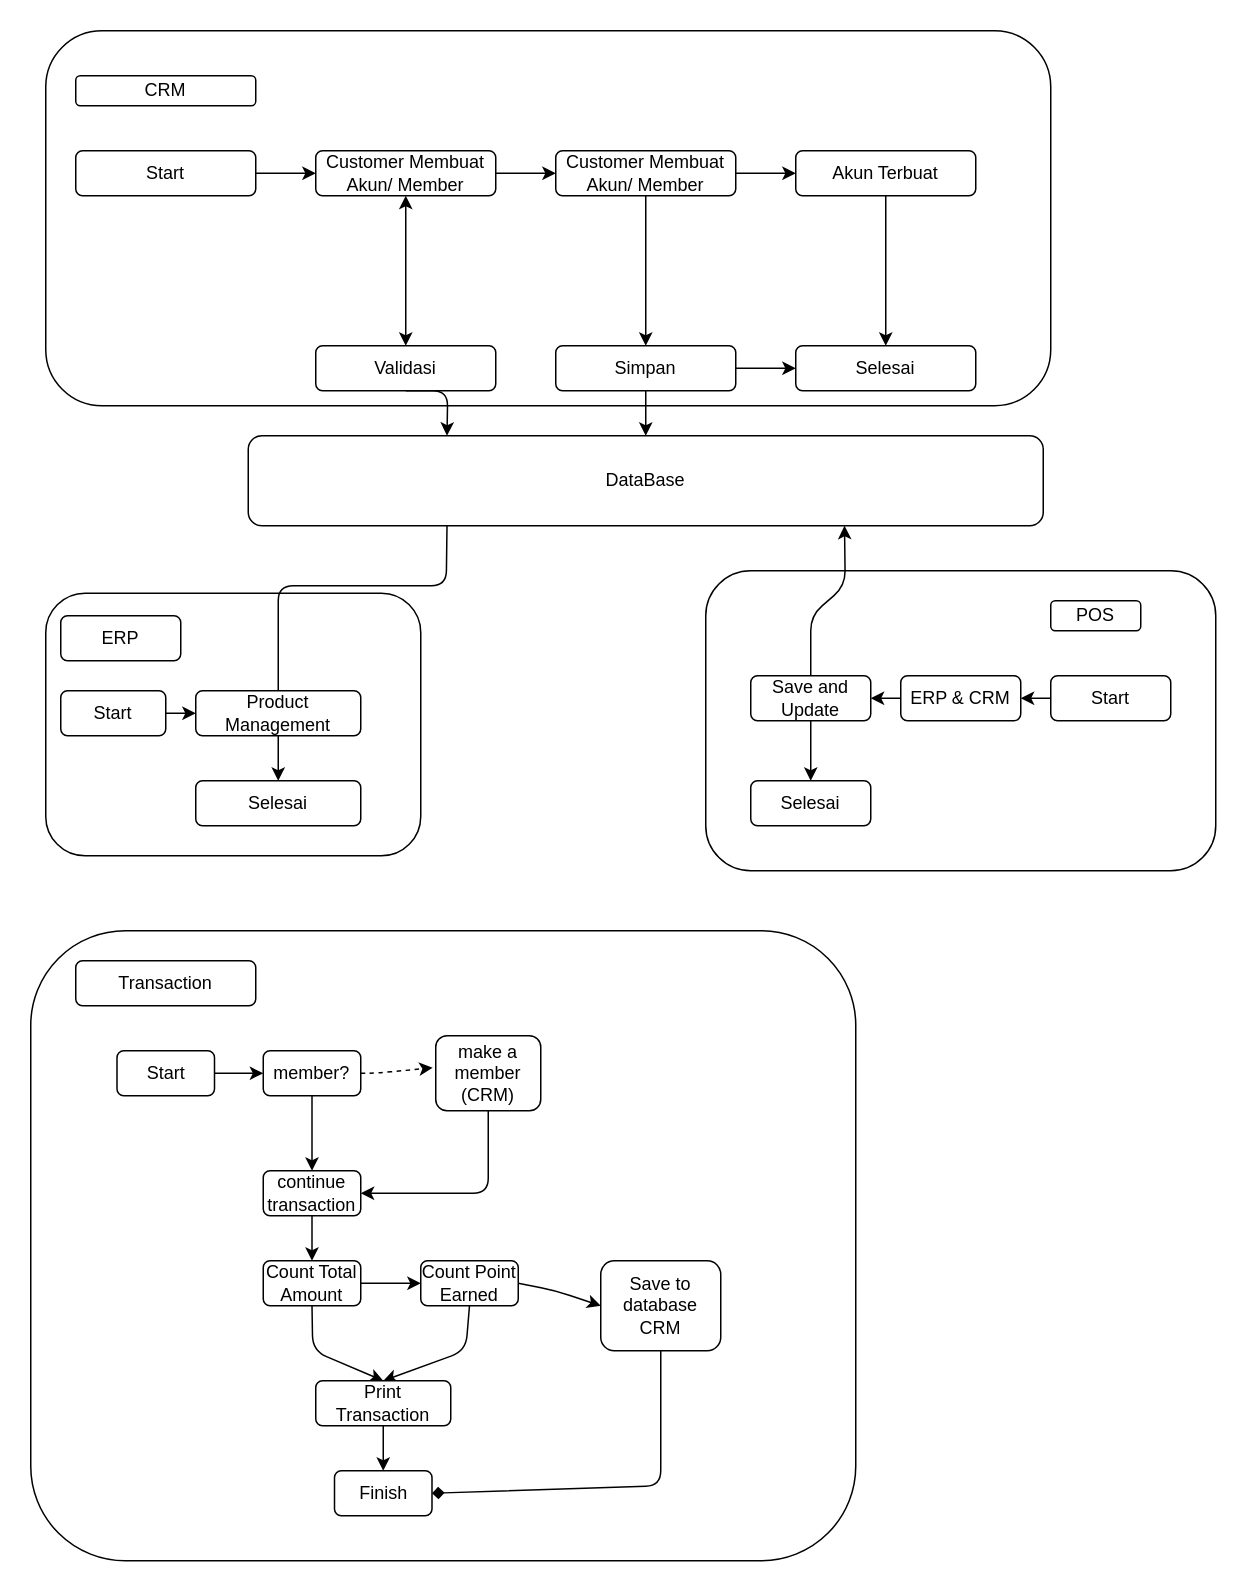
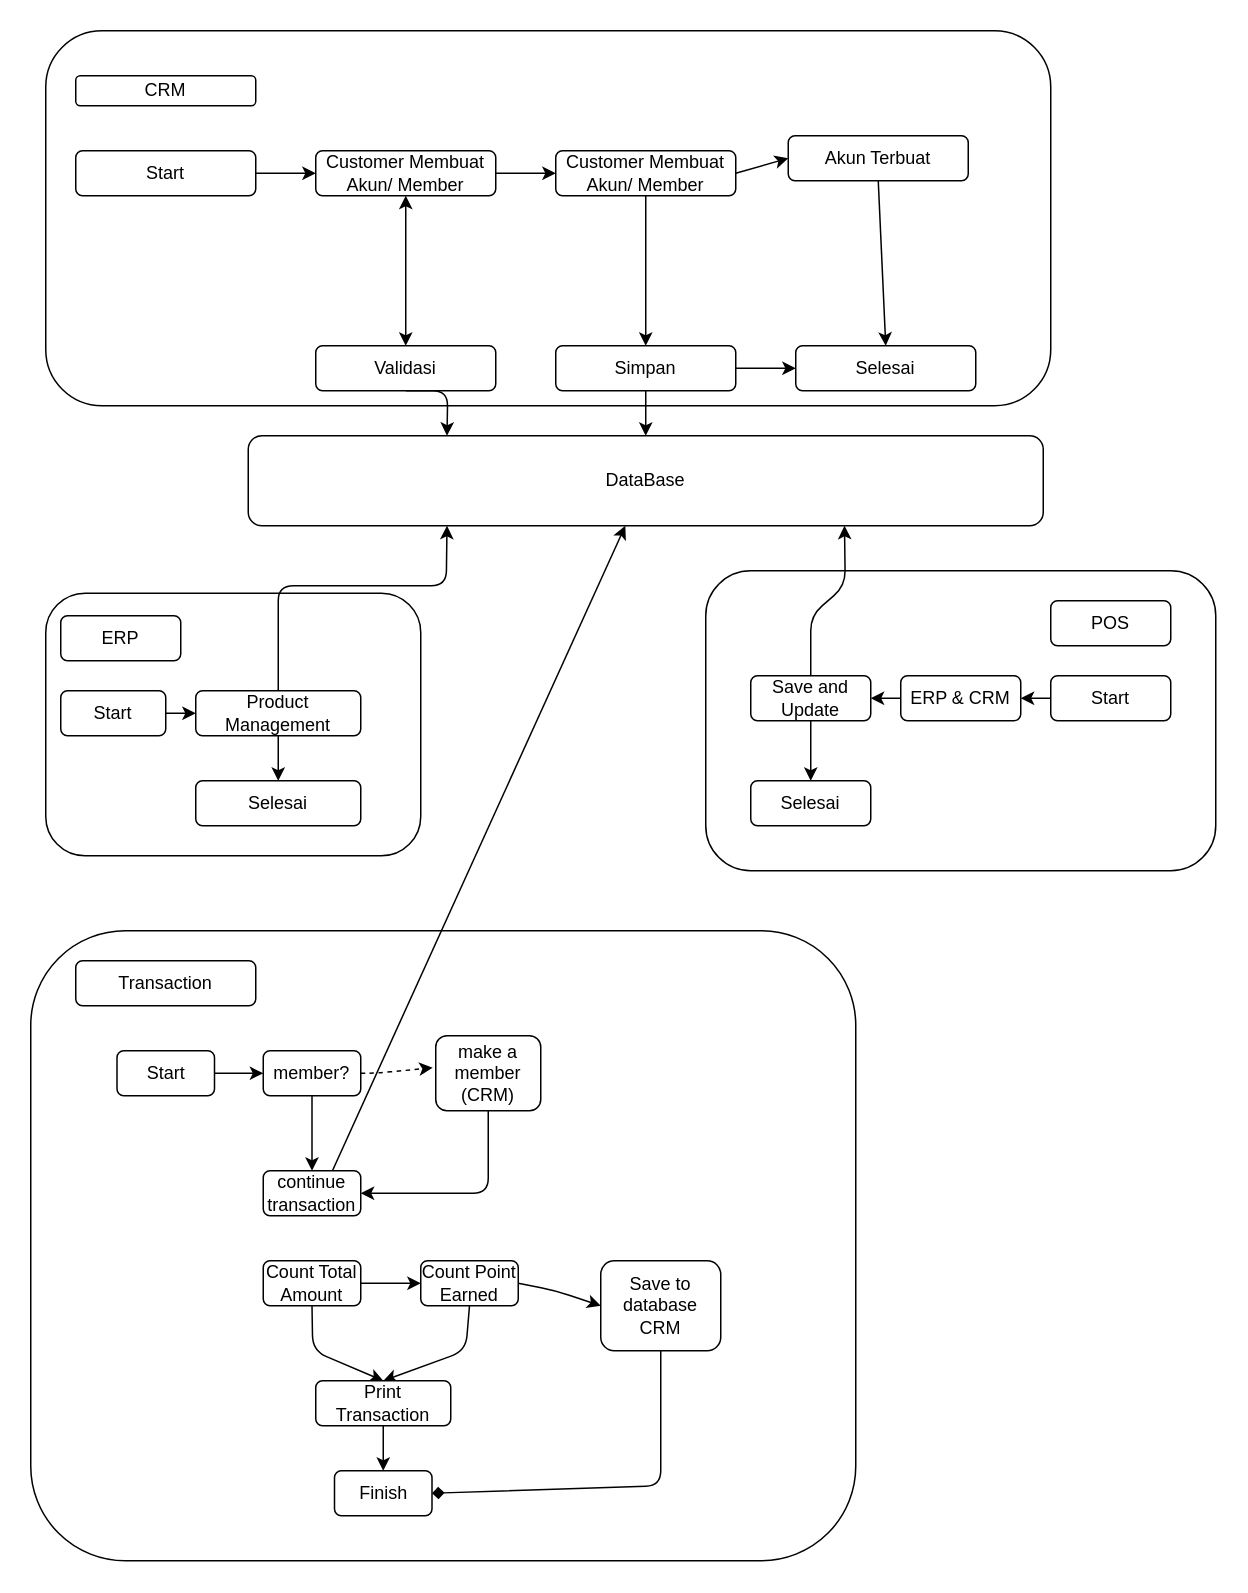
(886, 173) -> (878, 158)
(447, 533) -> (447, 537)
(1096, 616) -> (1111, 623)
(312, 1233) -> (477, 853)
